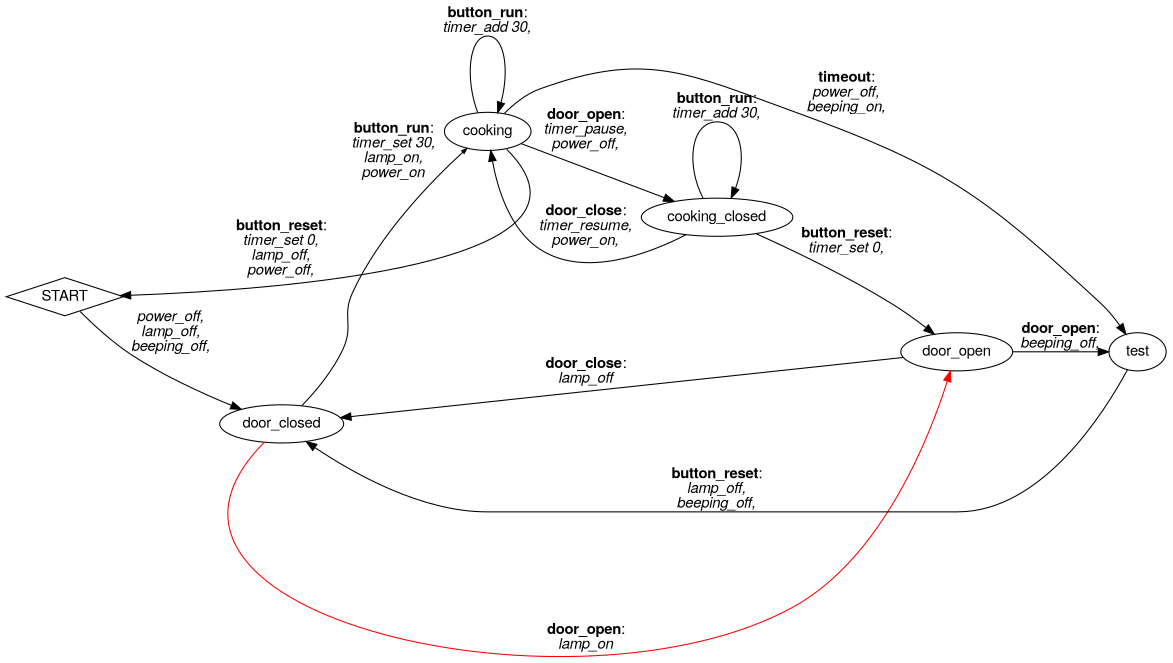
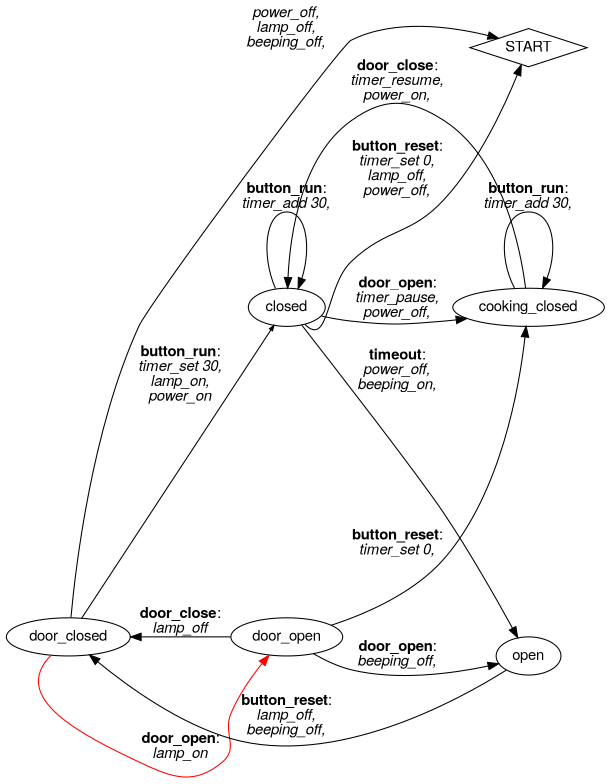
(488, 131) -> (287, 307)
(843, 276) -> (474, 515)
(1138, 352) -> (529, 656)
(150, 366) -> (194, 246)
